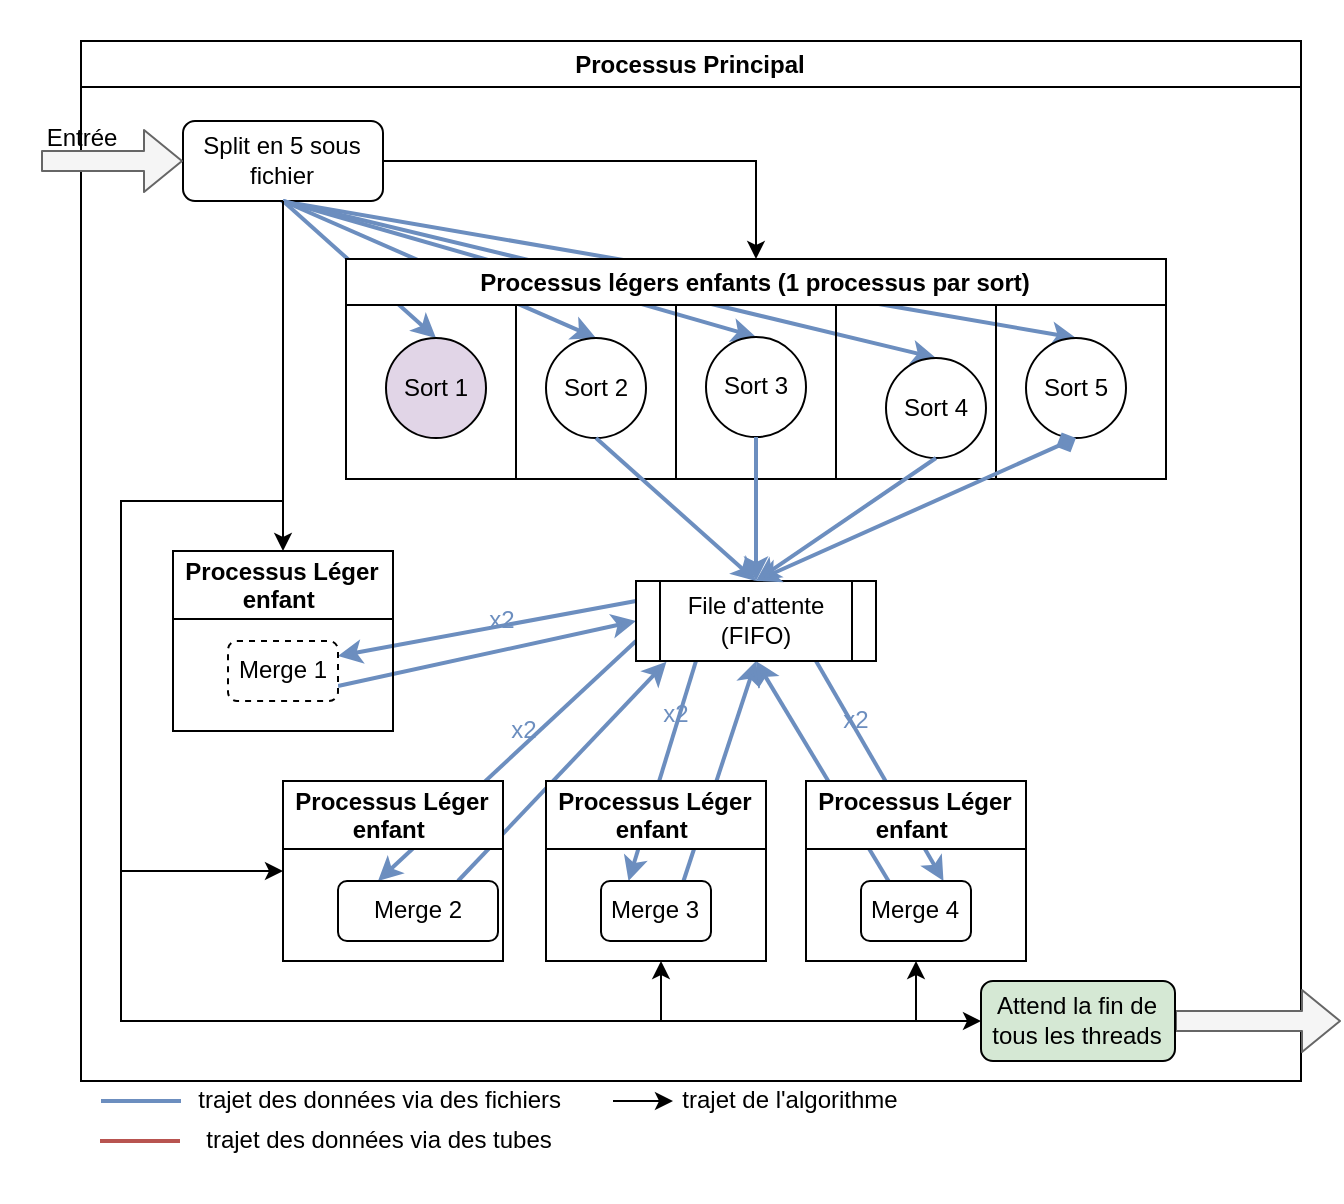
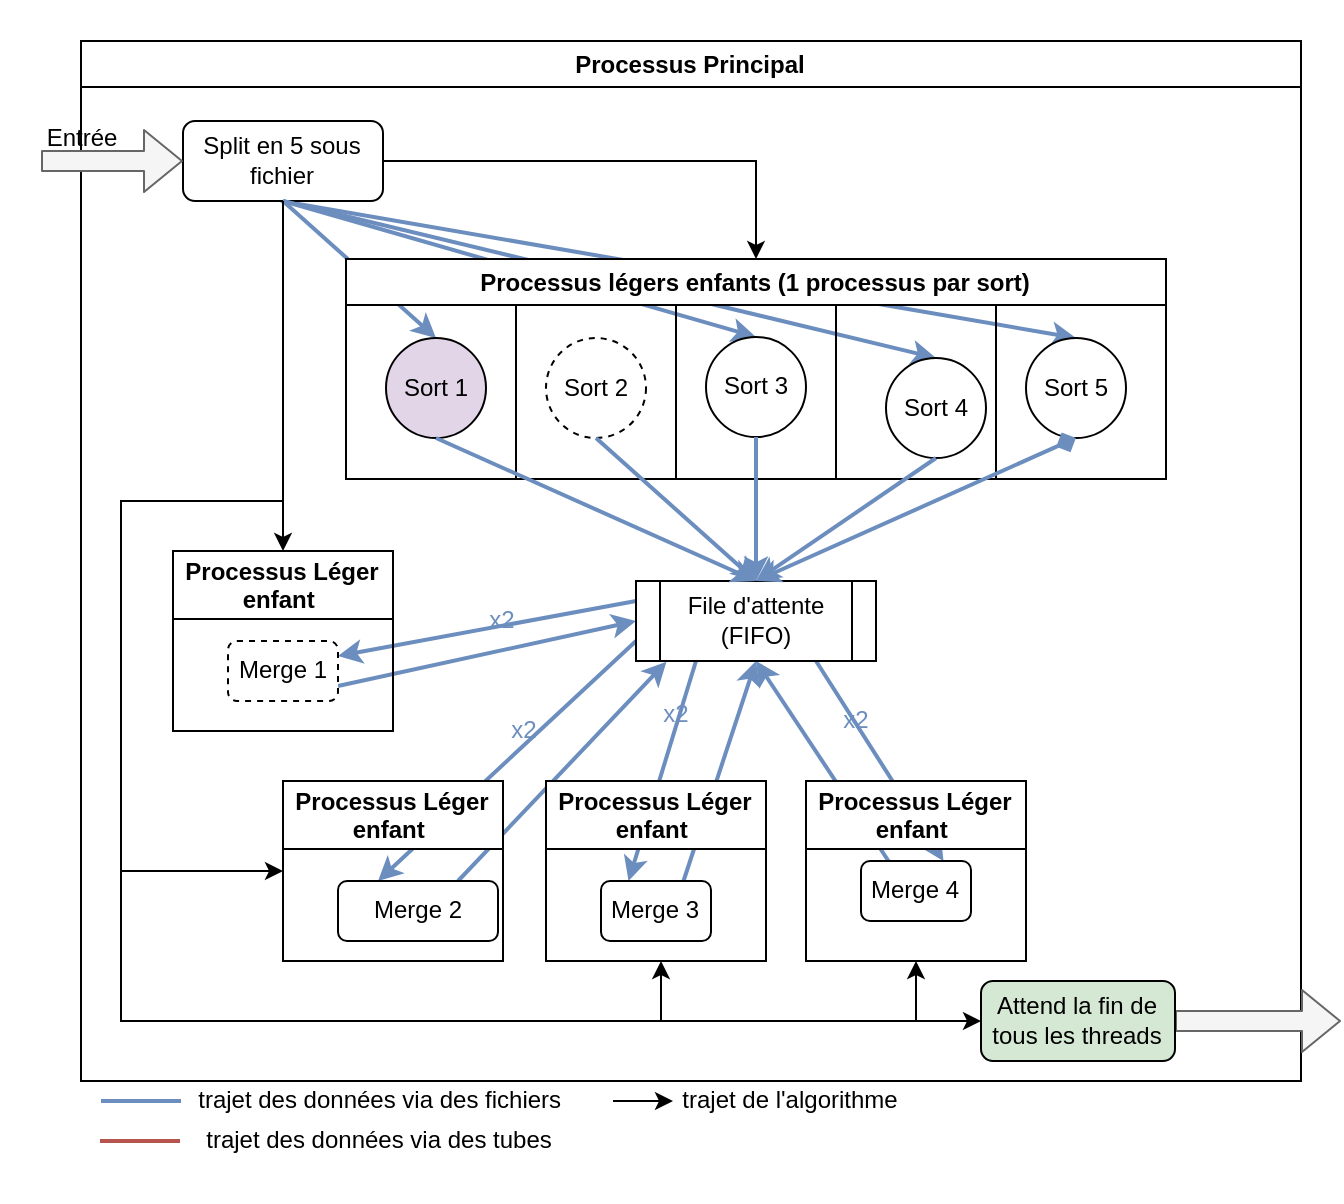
(360, 235) -> none
(596, 388) -> (596, 388)
none -> (639, 529)
(916, 911) -> (916, 891)
